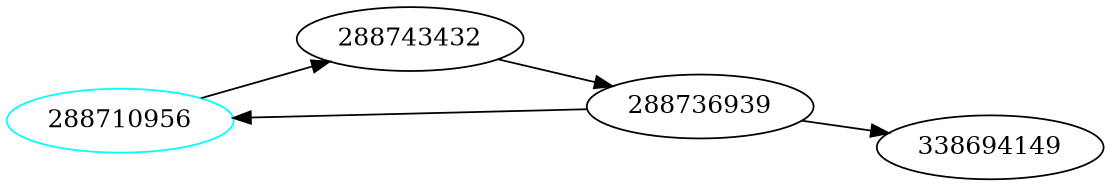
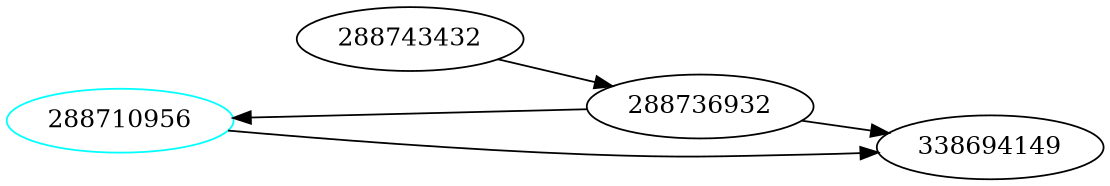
(257, 82) -> (544, 153)
(700, 106) -> (700, 106)
